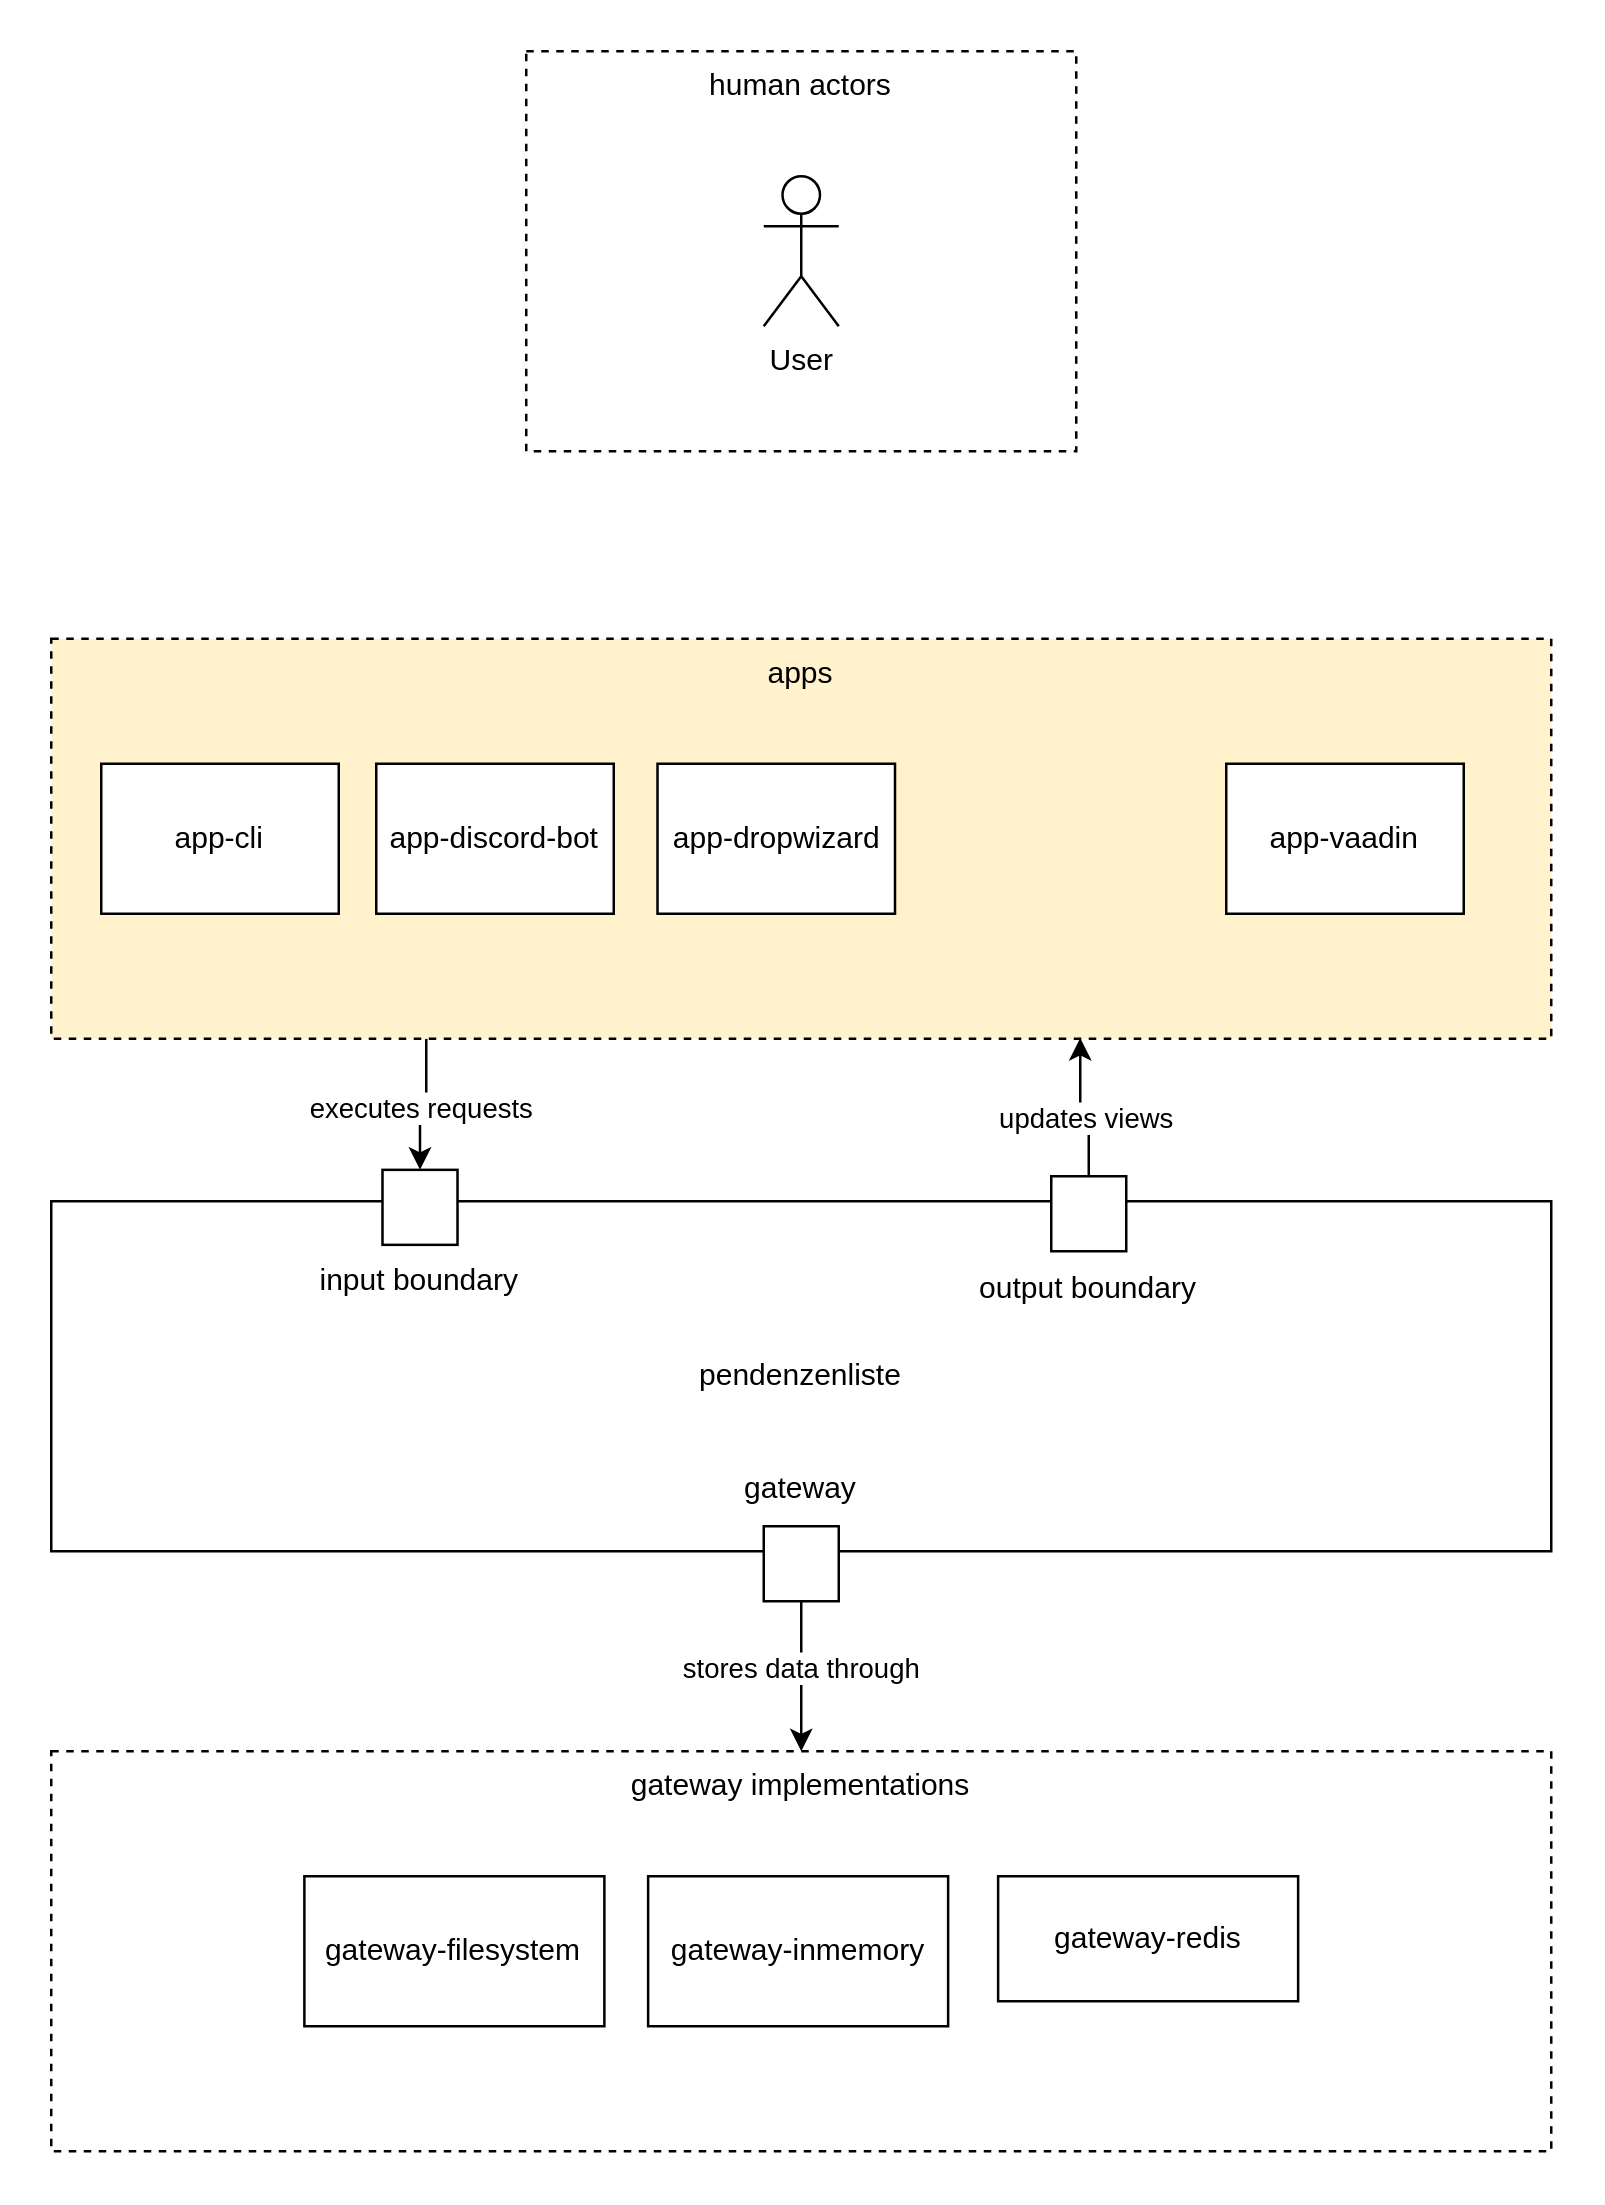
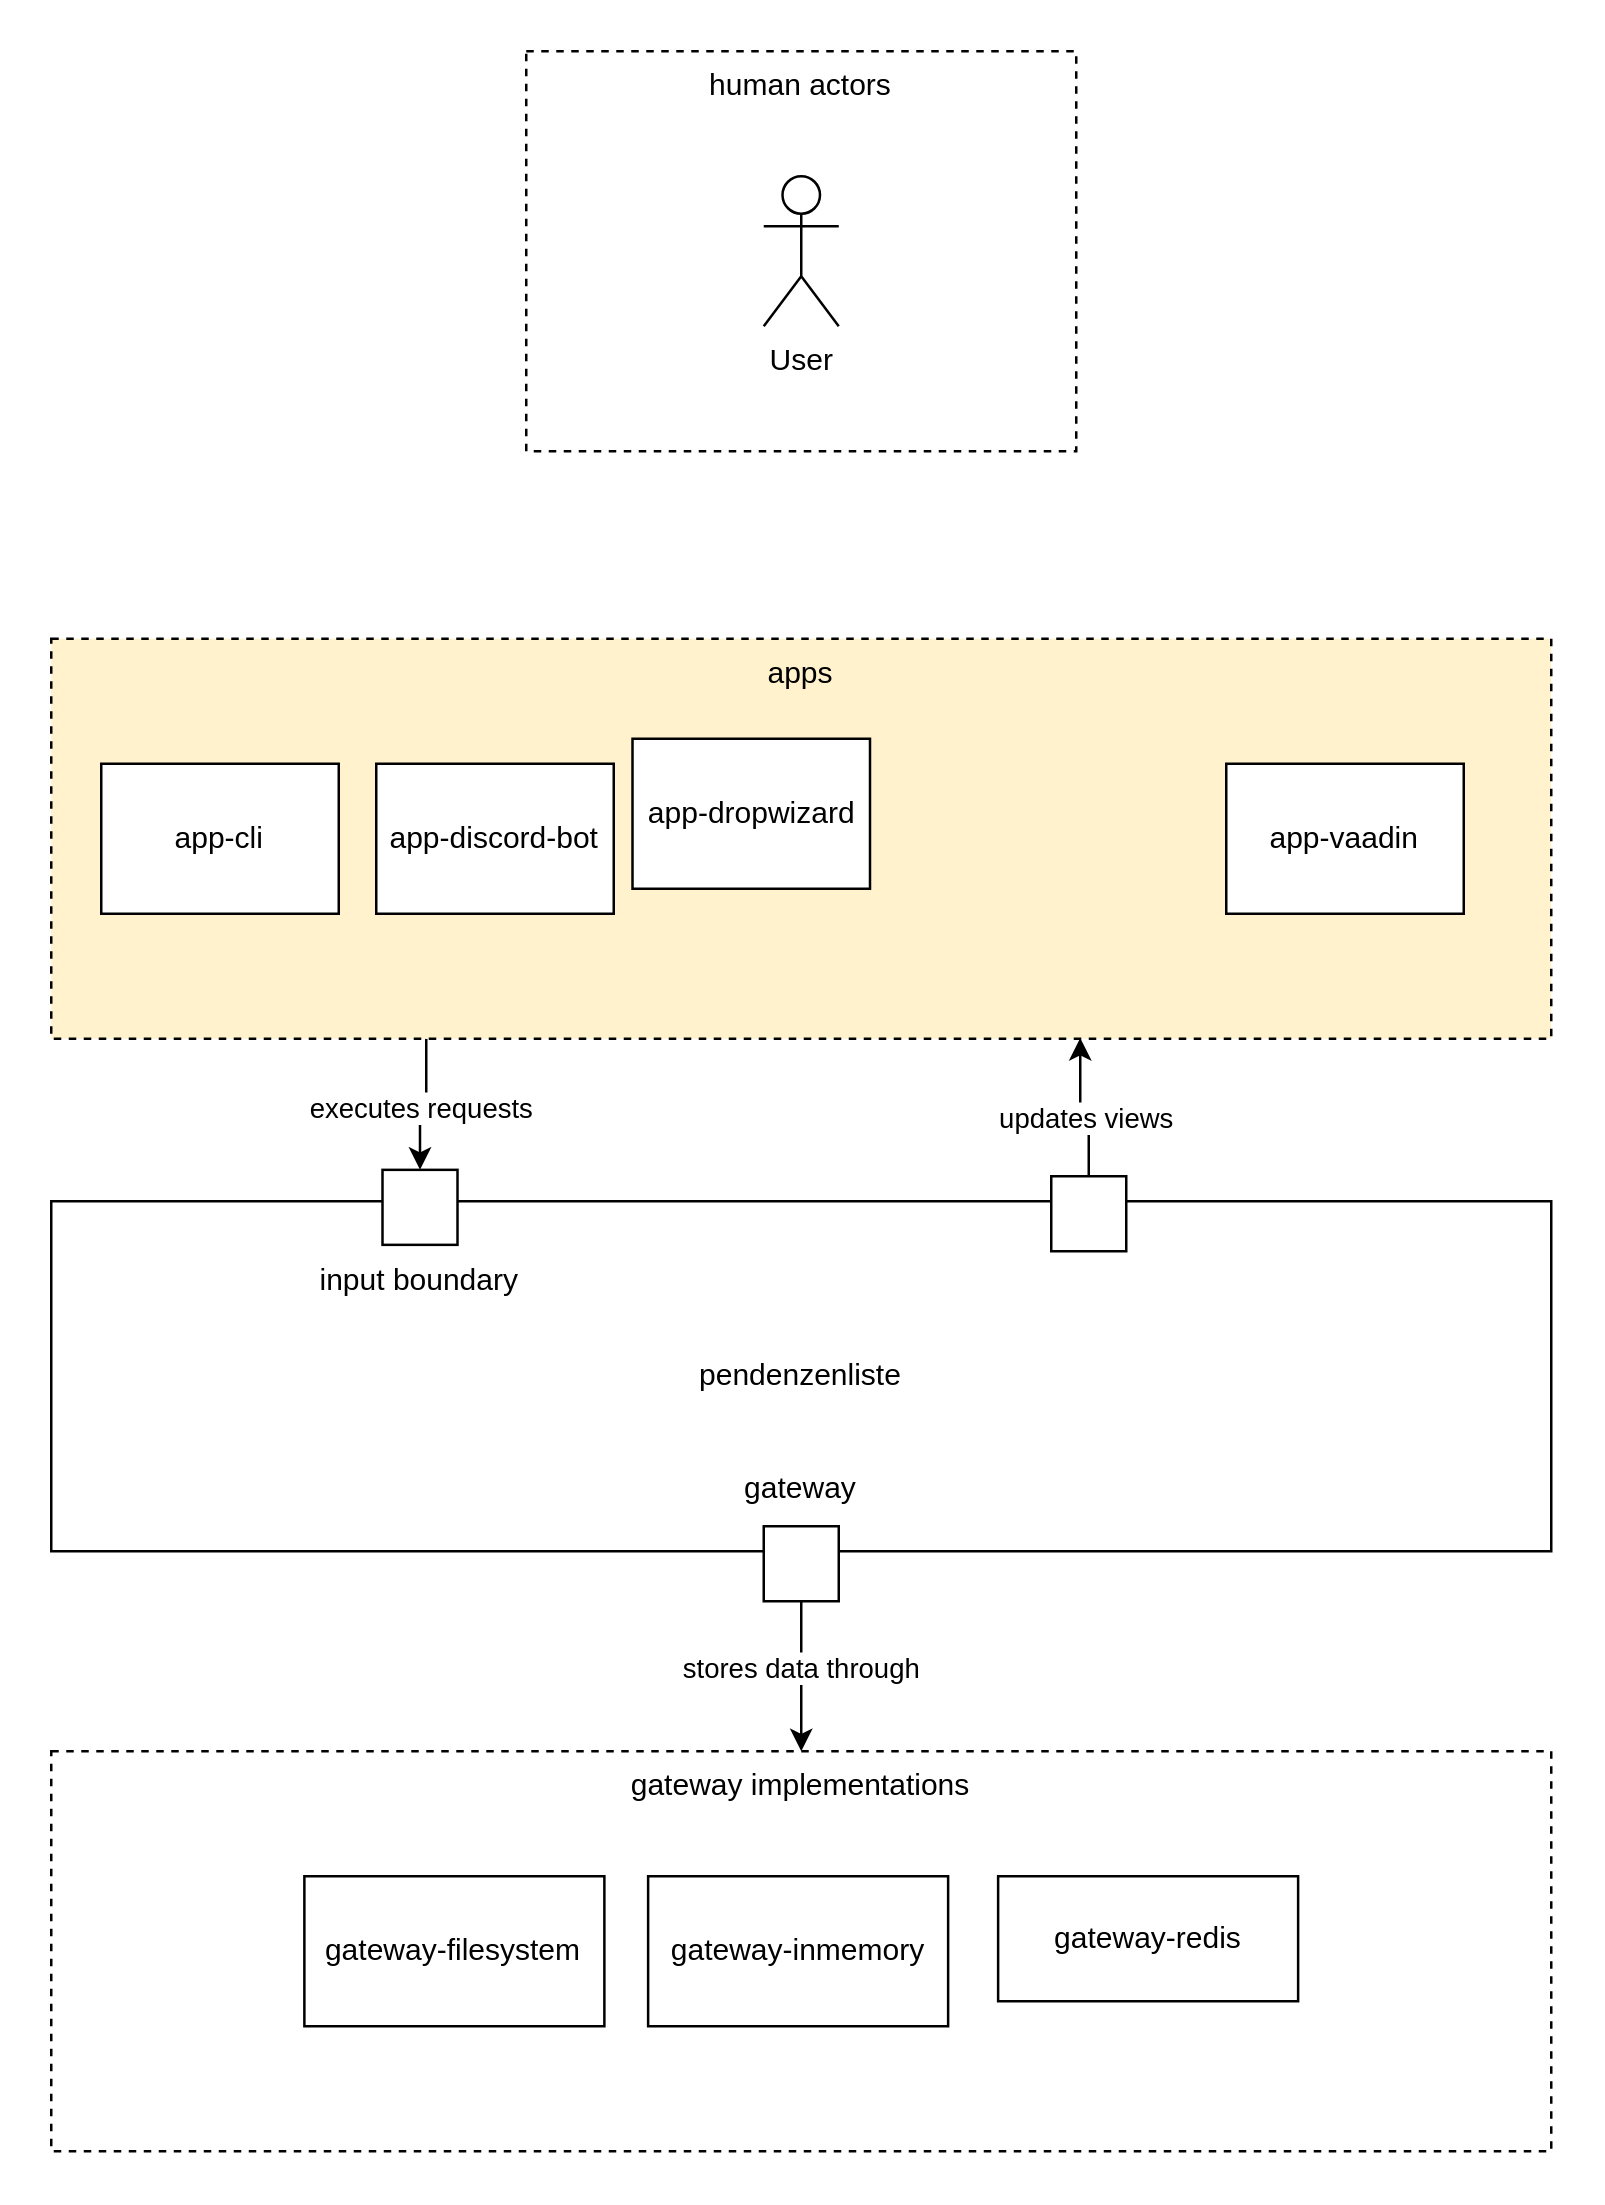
(776, 839) -> (751, 814)
(1089, 1289) -> none
